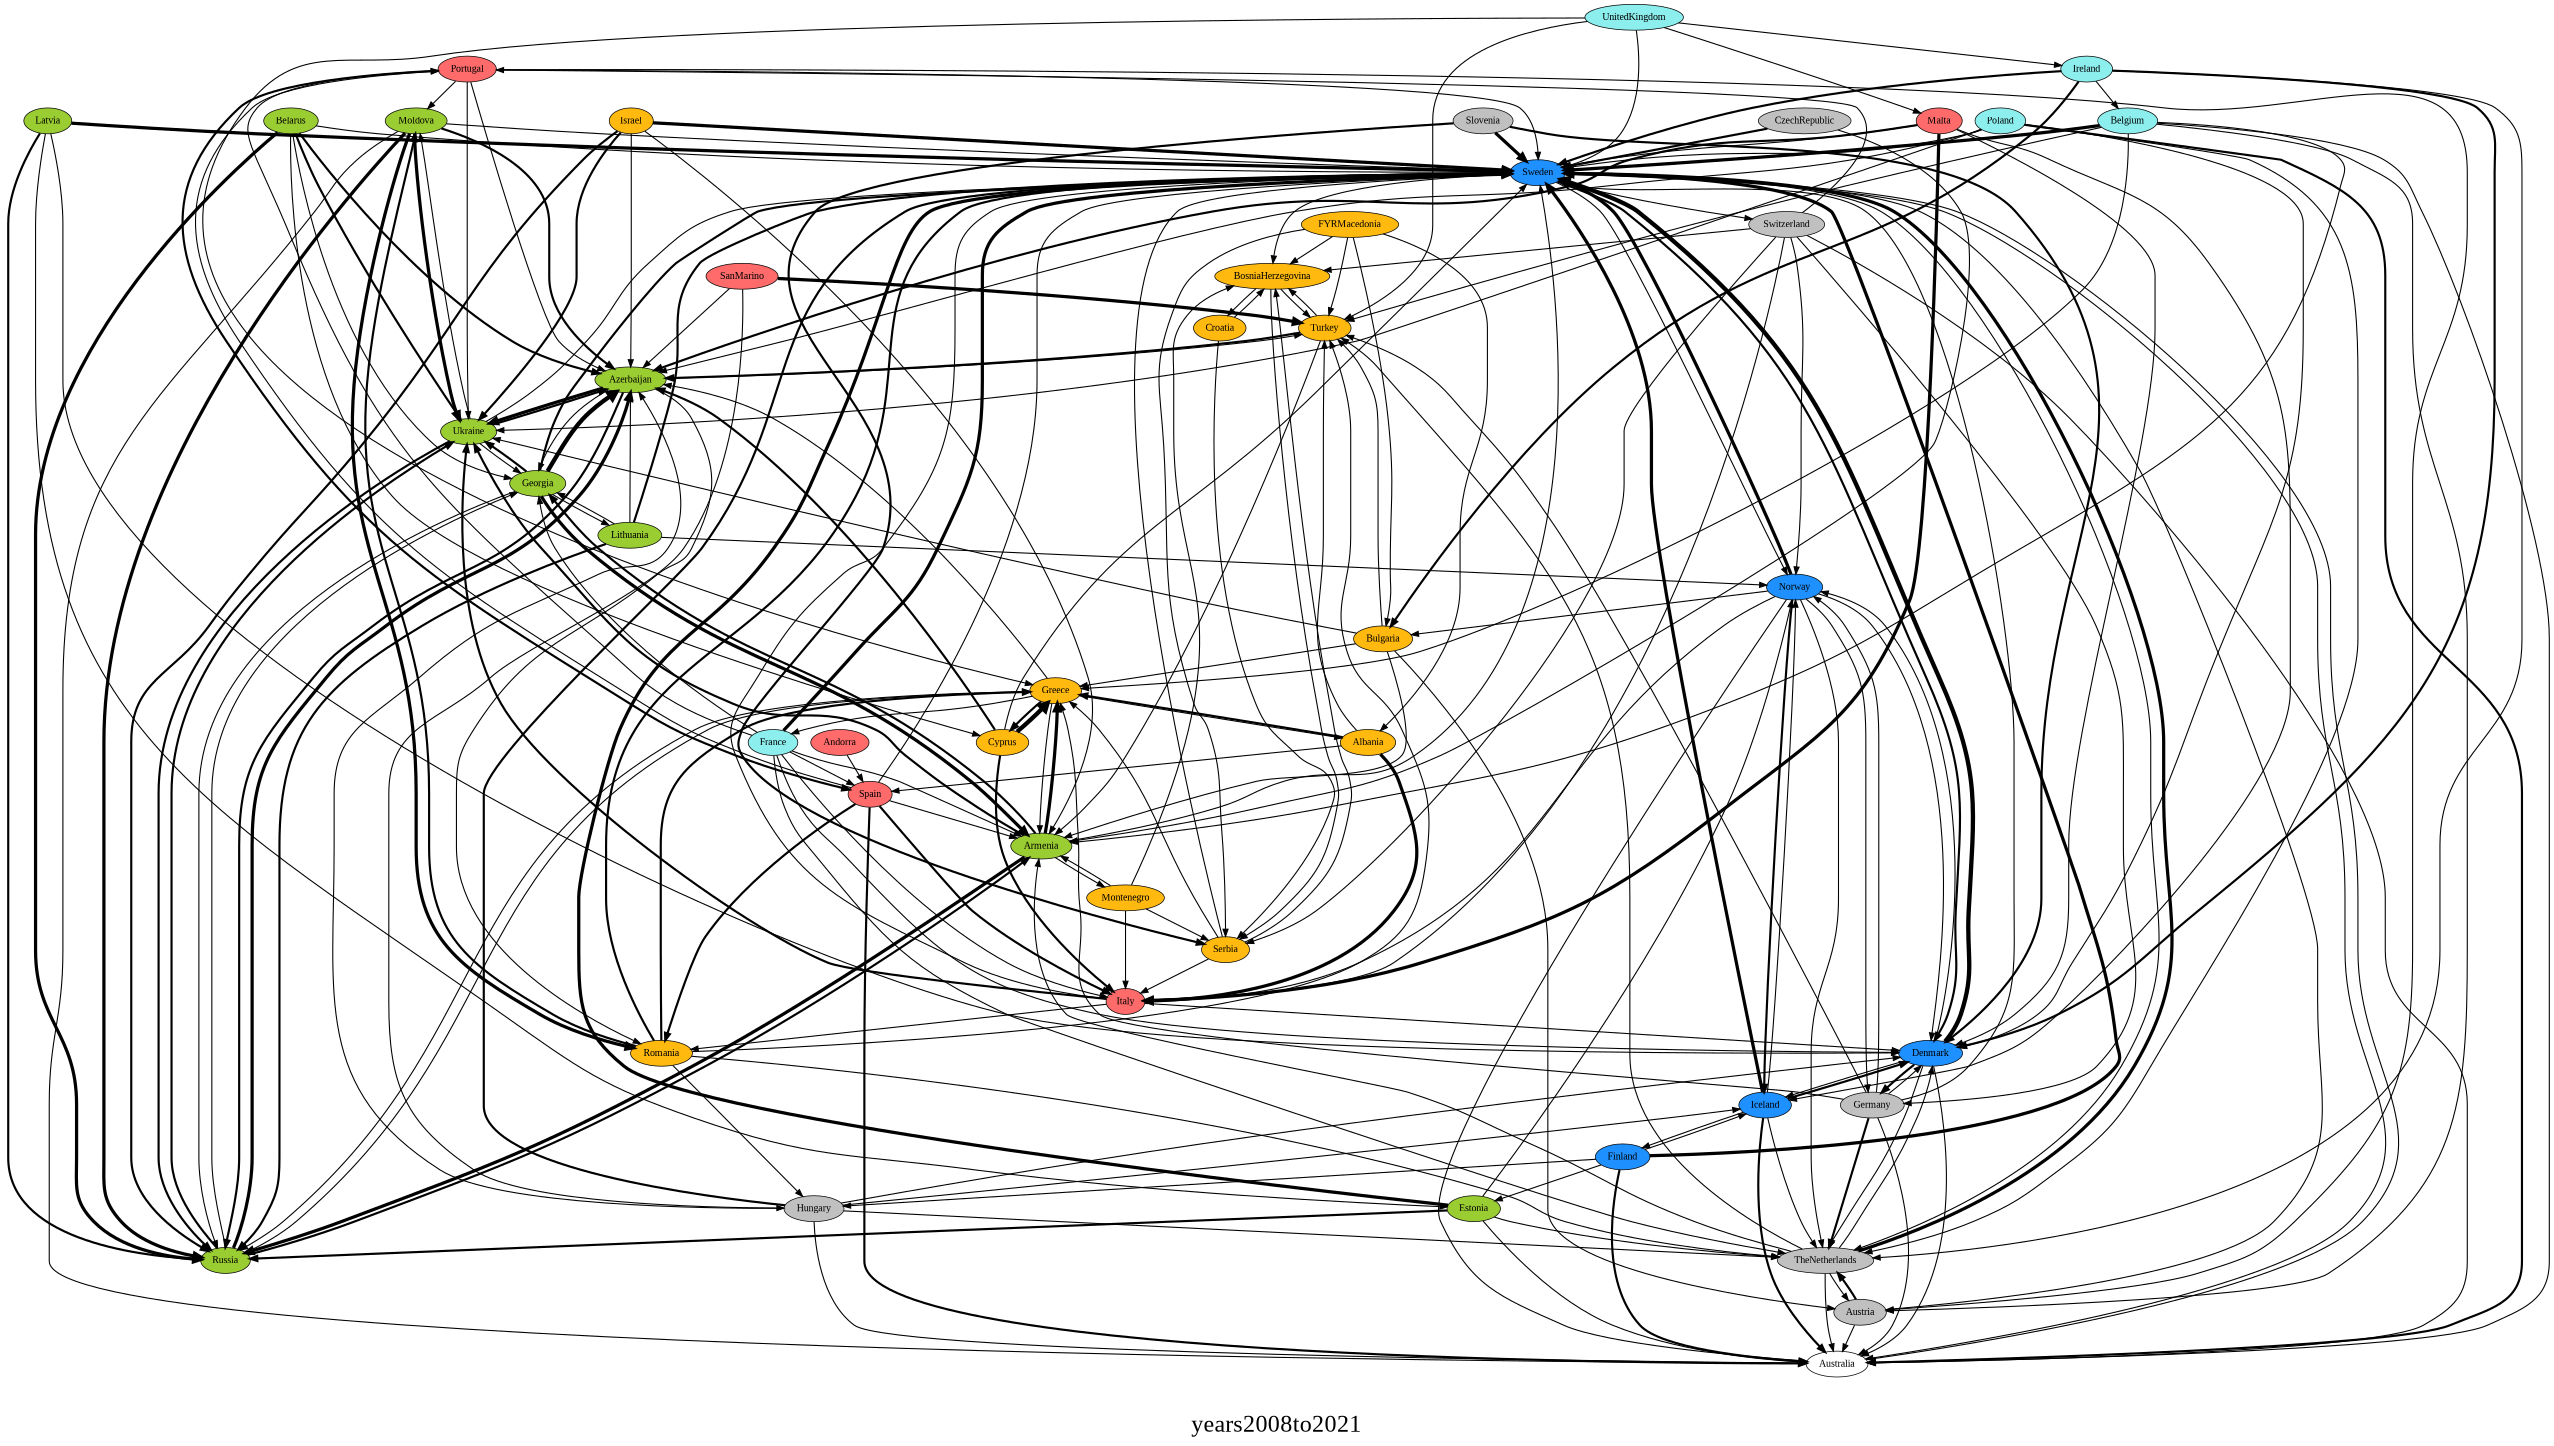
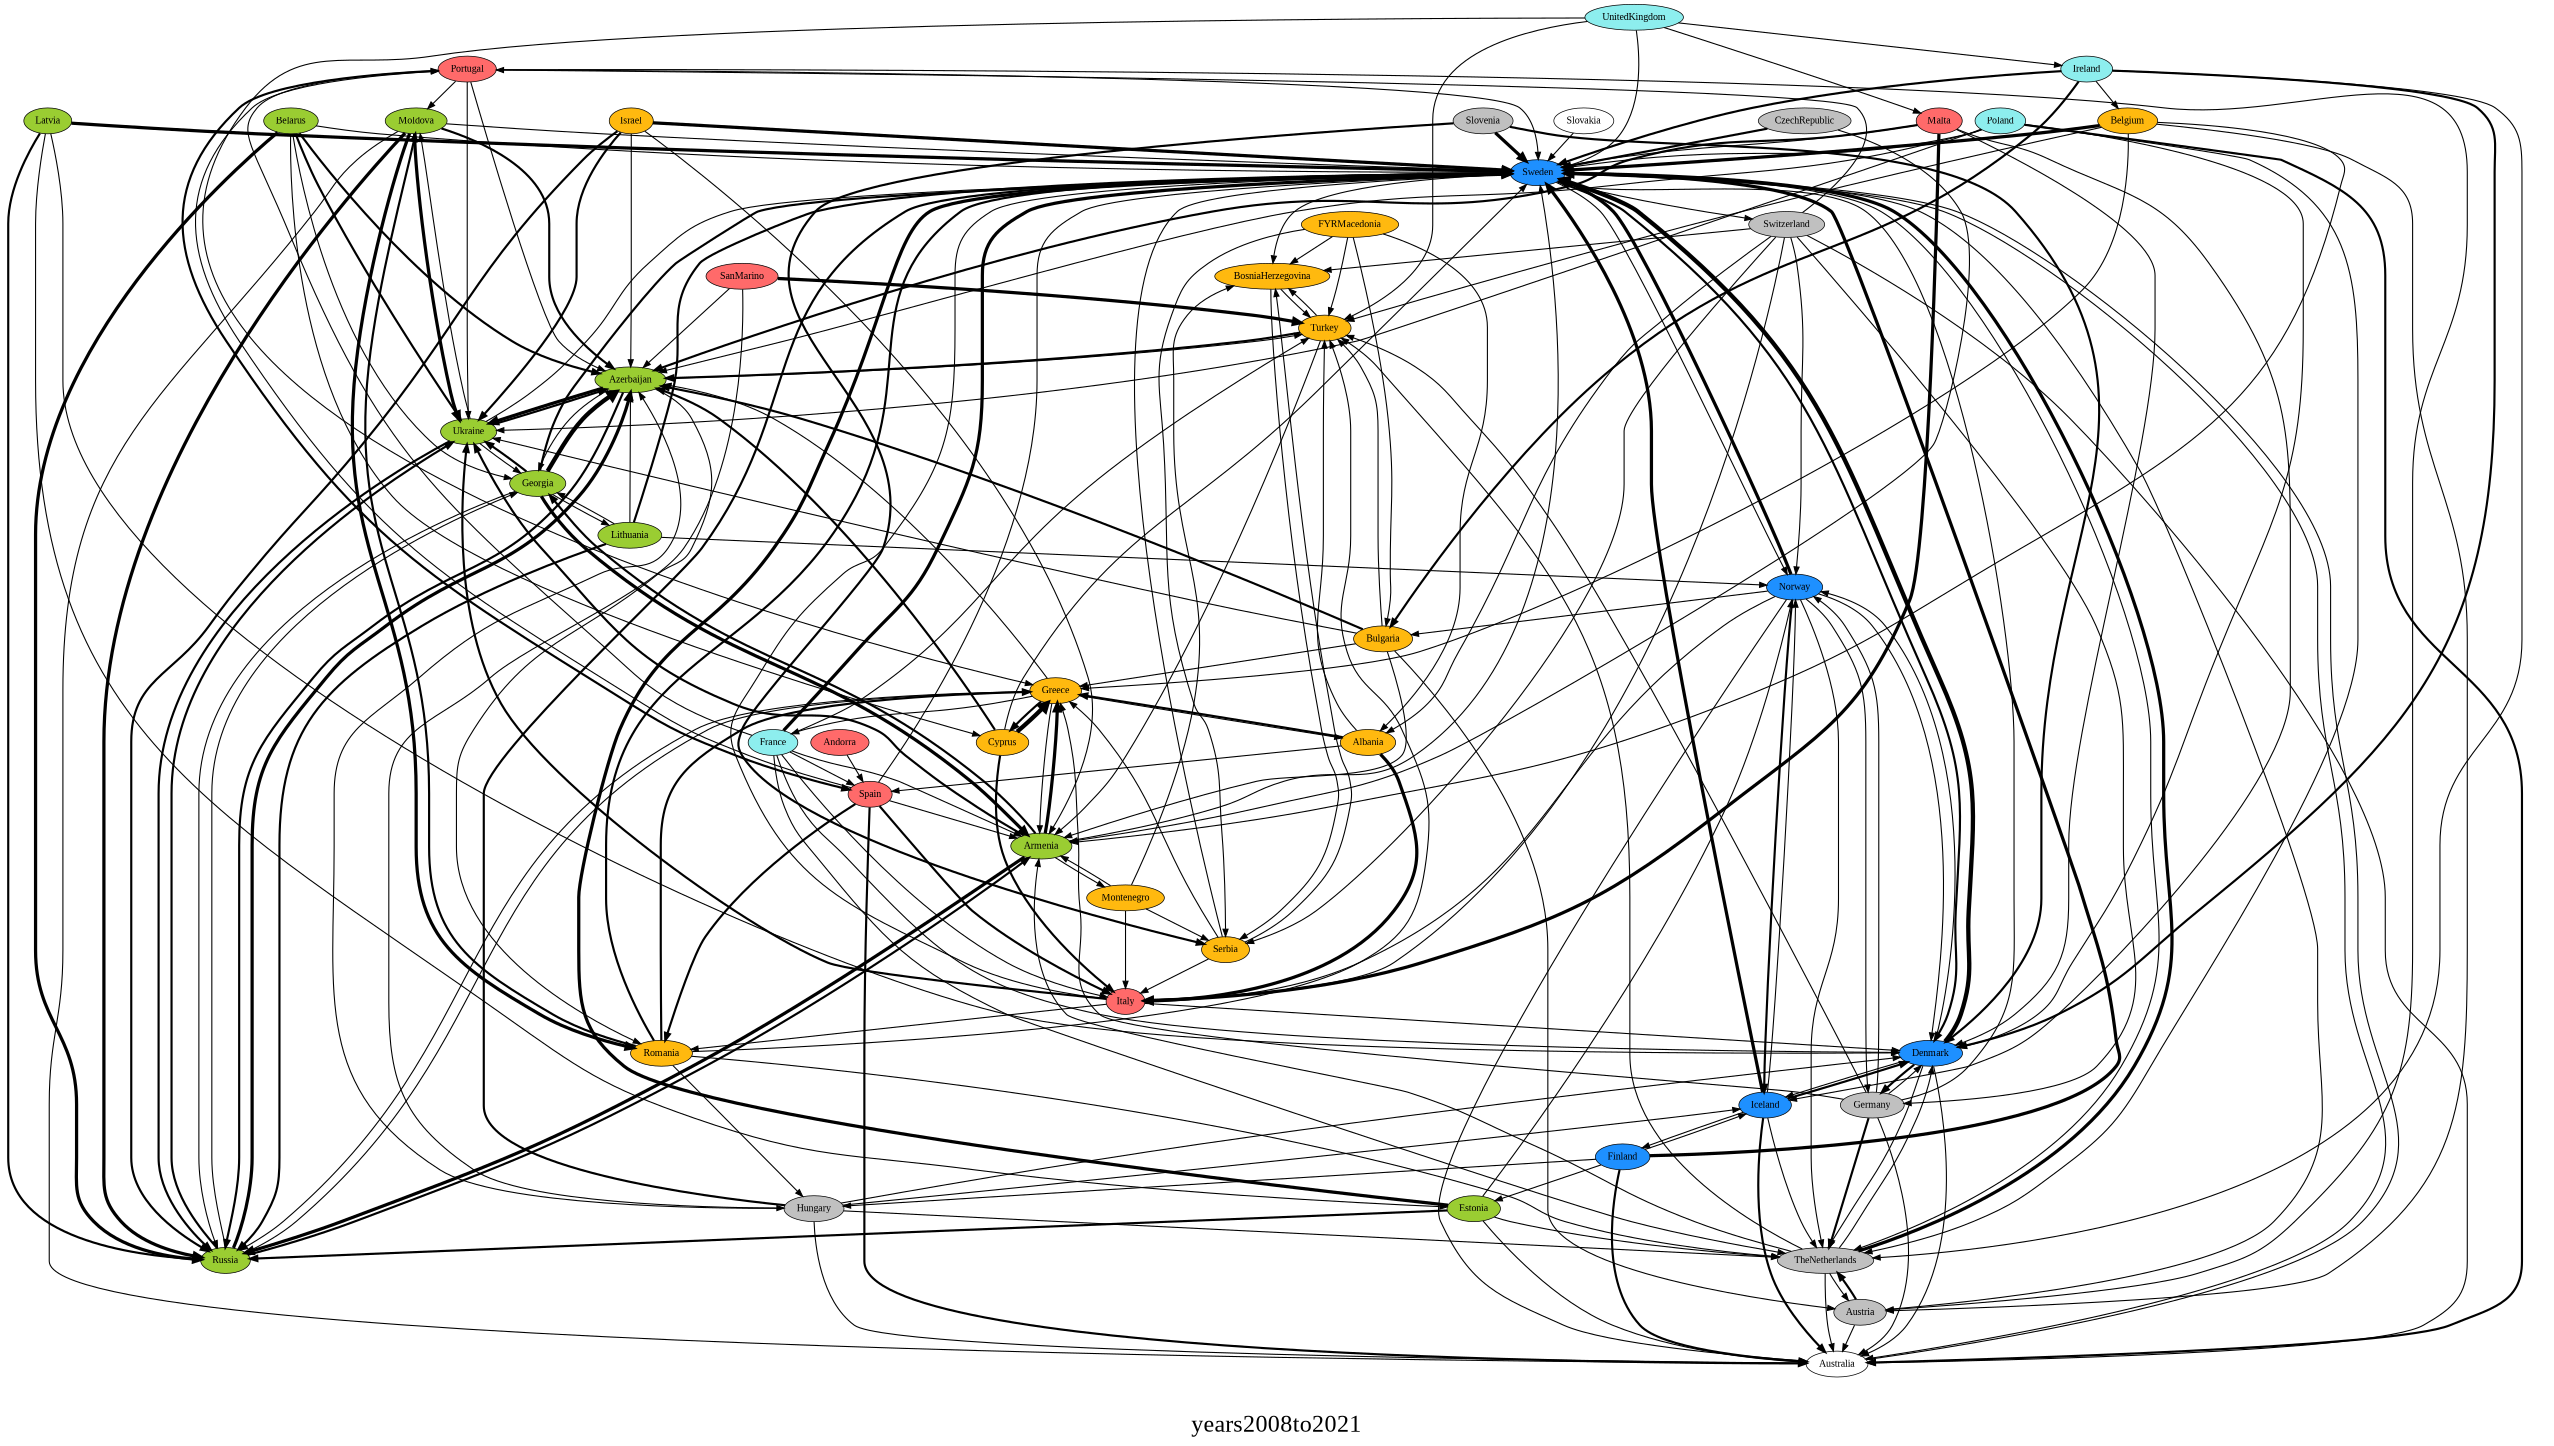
none -> (1584, 121)
(2128, 121) -> (2128, 121)
(1220, 328) -> none
none -> (1560, 447)
none -> (1038, 499)
(629, 635) -> (1040, 531)
(2549, 933) -> none
